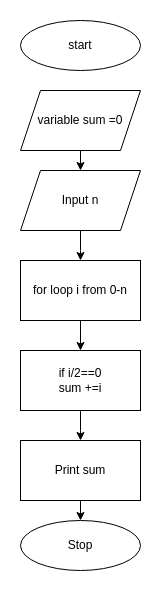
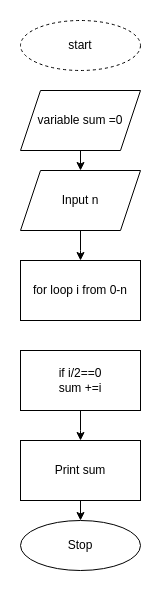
(81, 46) -> (81, 46)
(81, 340) -> none
